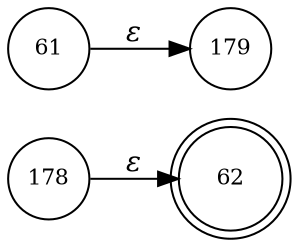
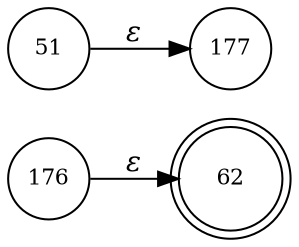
(49, 49) -> (49, 49)
(231, 49) -> (231, 49)
(49, 179) -> (49, 179)
